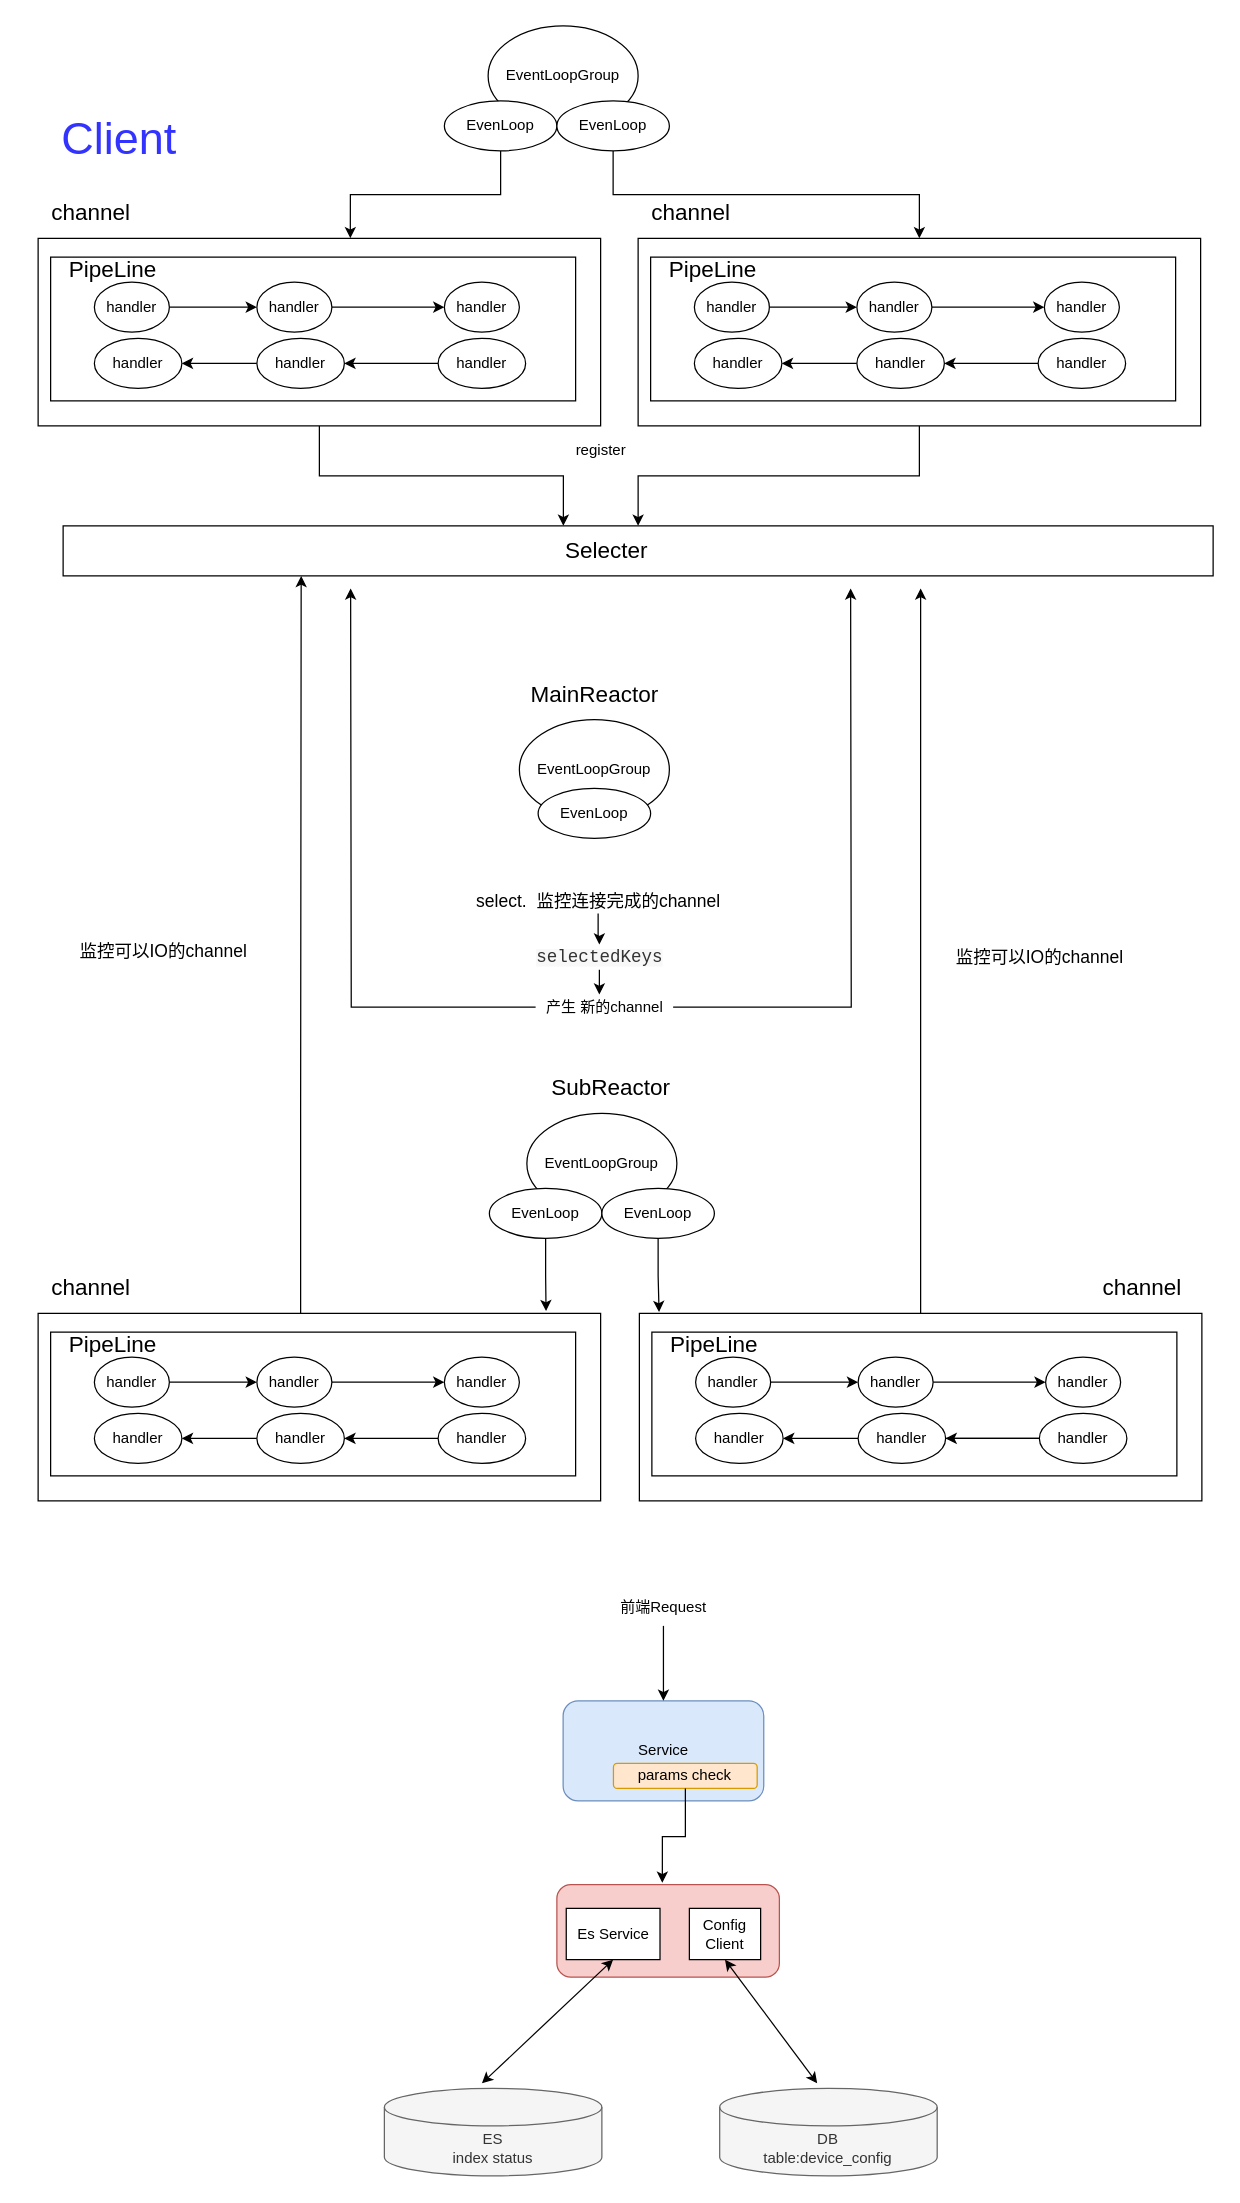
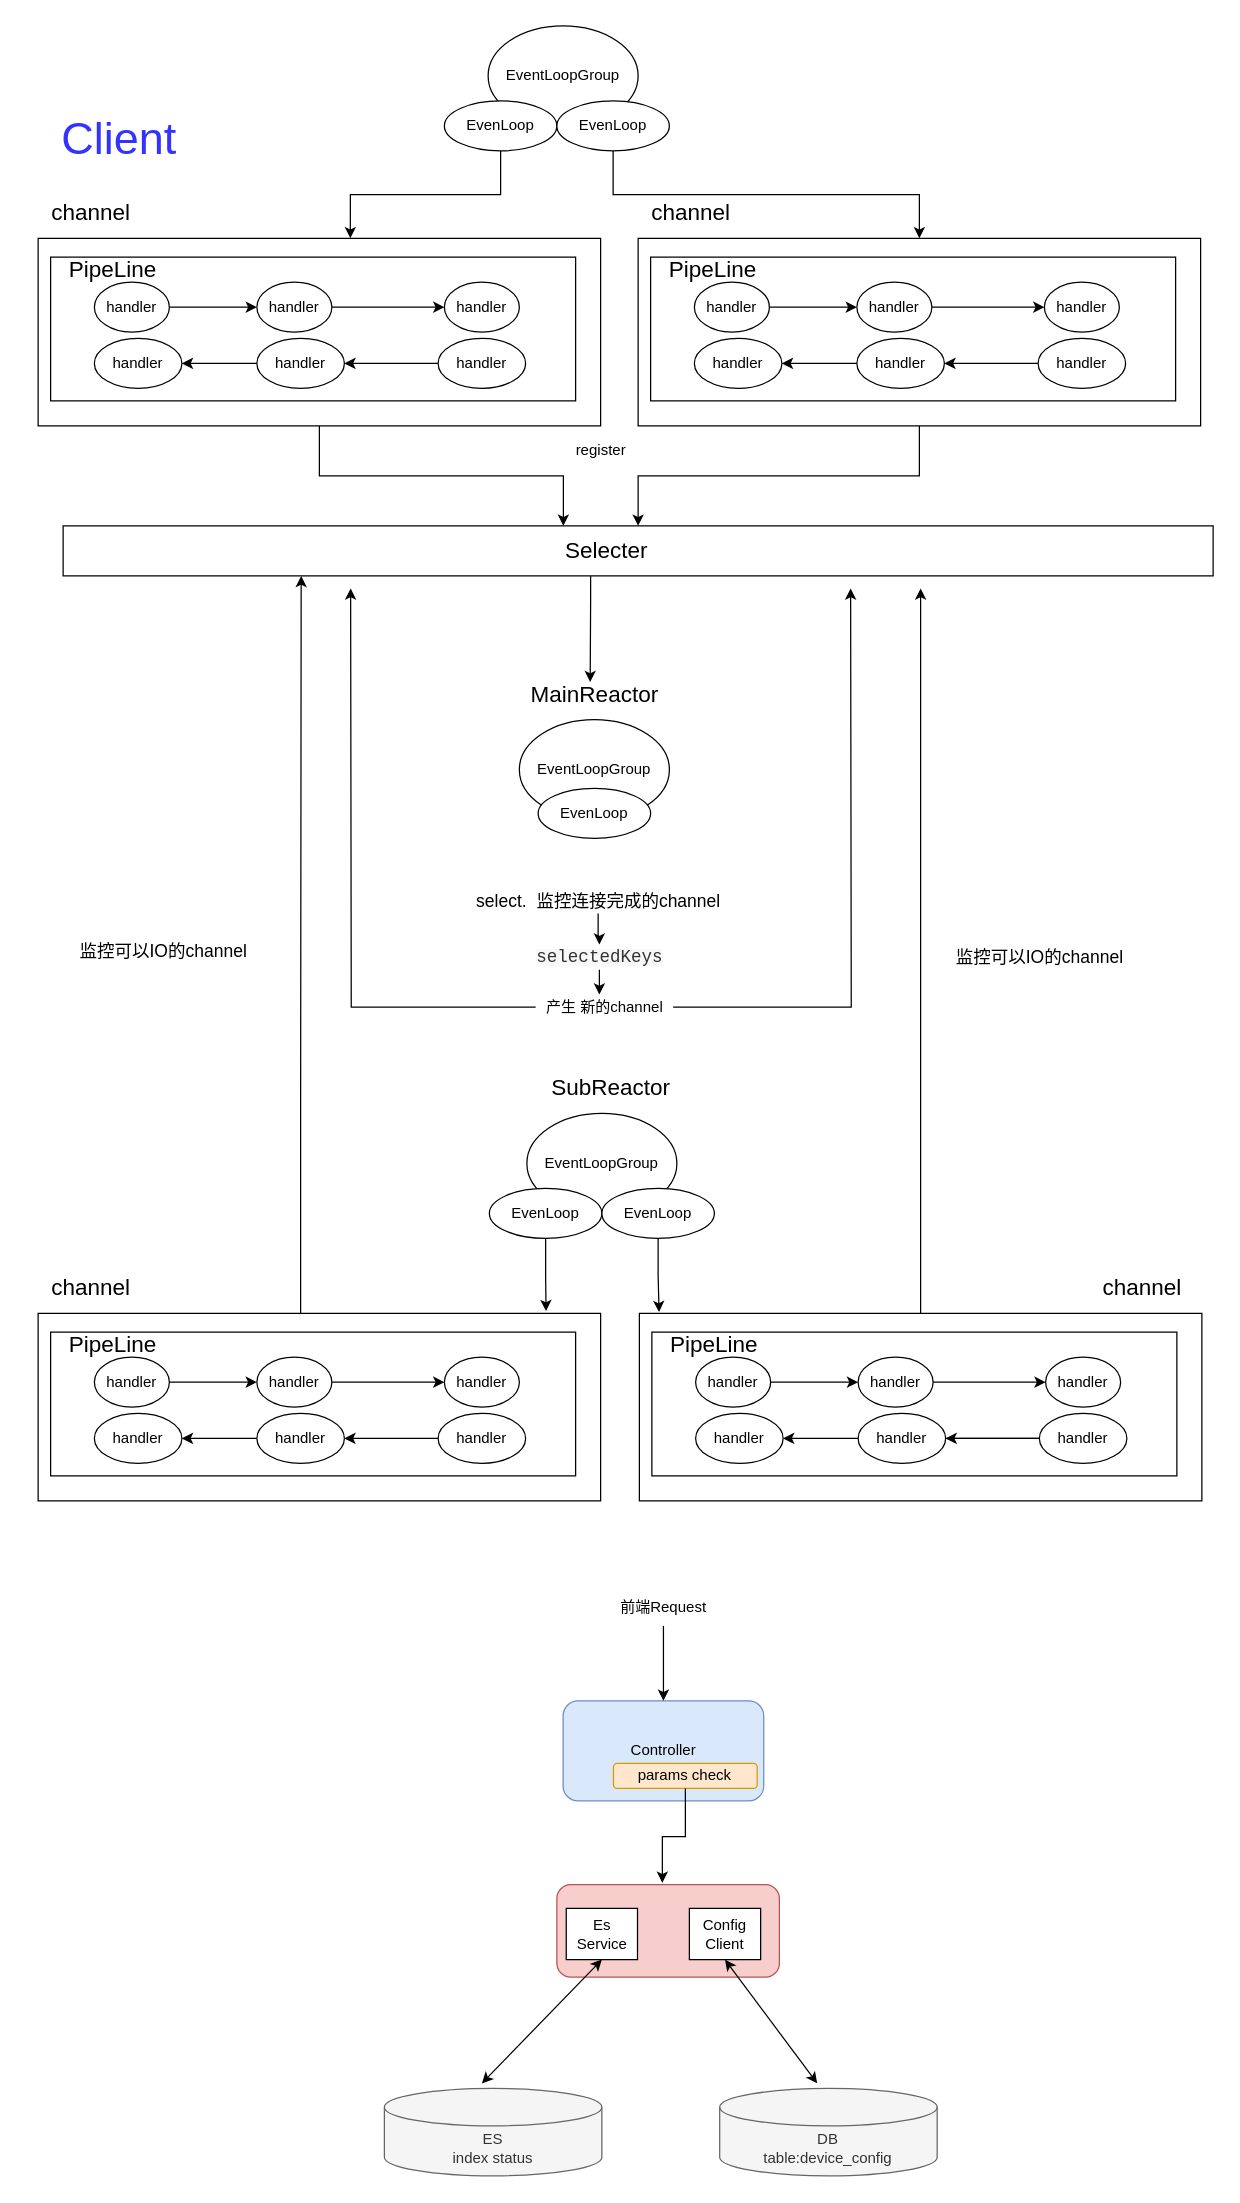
none -> (590, 625)
(664, 1751) -> (664, 1751)
(613, 1934) -> (602, 1934)
